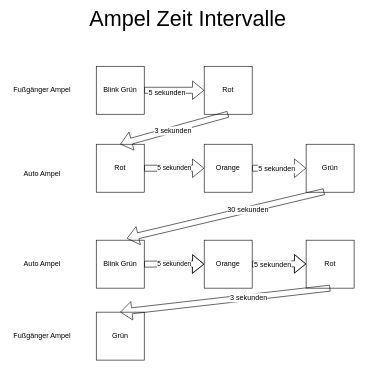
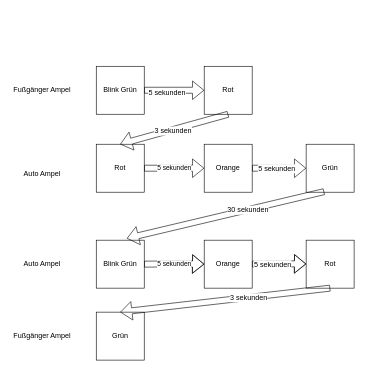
(188, 18) -> none
